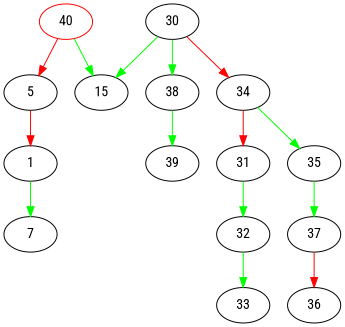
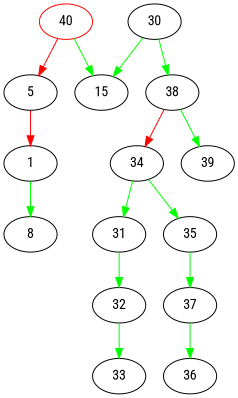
(204, 54) -> (157, 124)
(243, 123) -> (129, 194)
(31, 234) -> (31, 234)
(314, 265) -> (190, 336)
